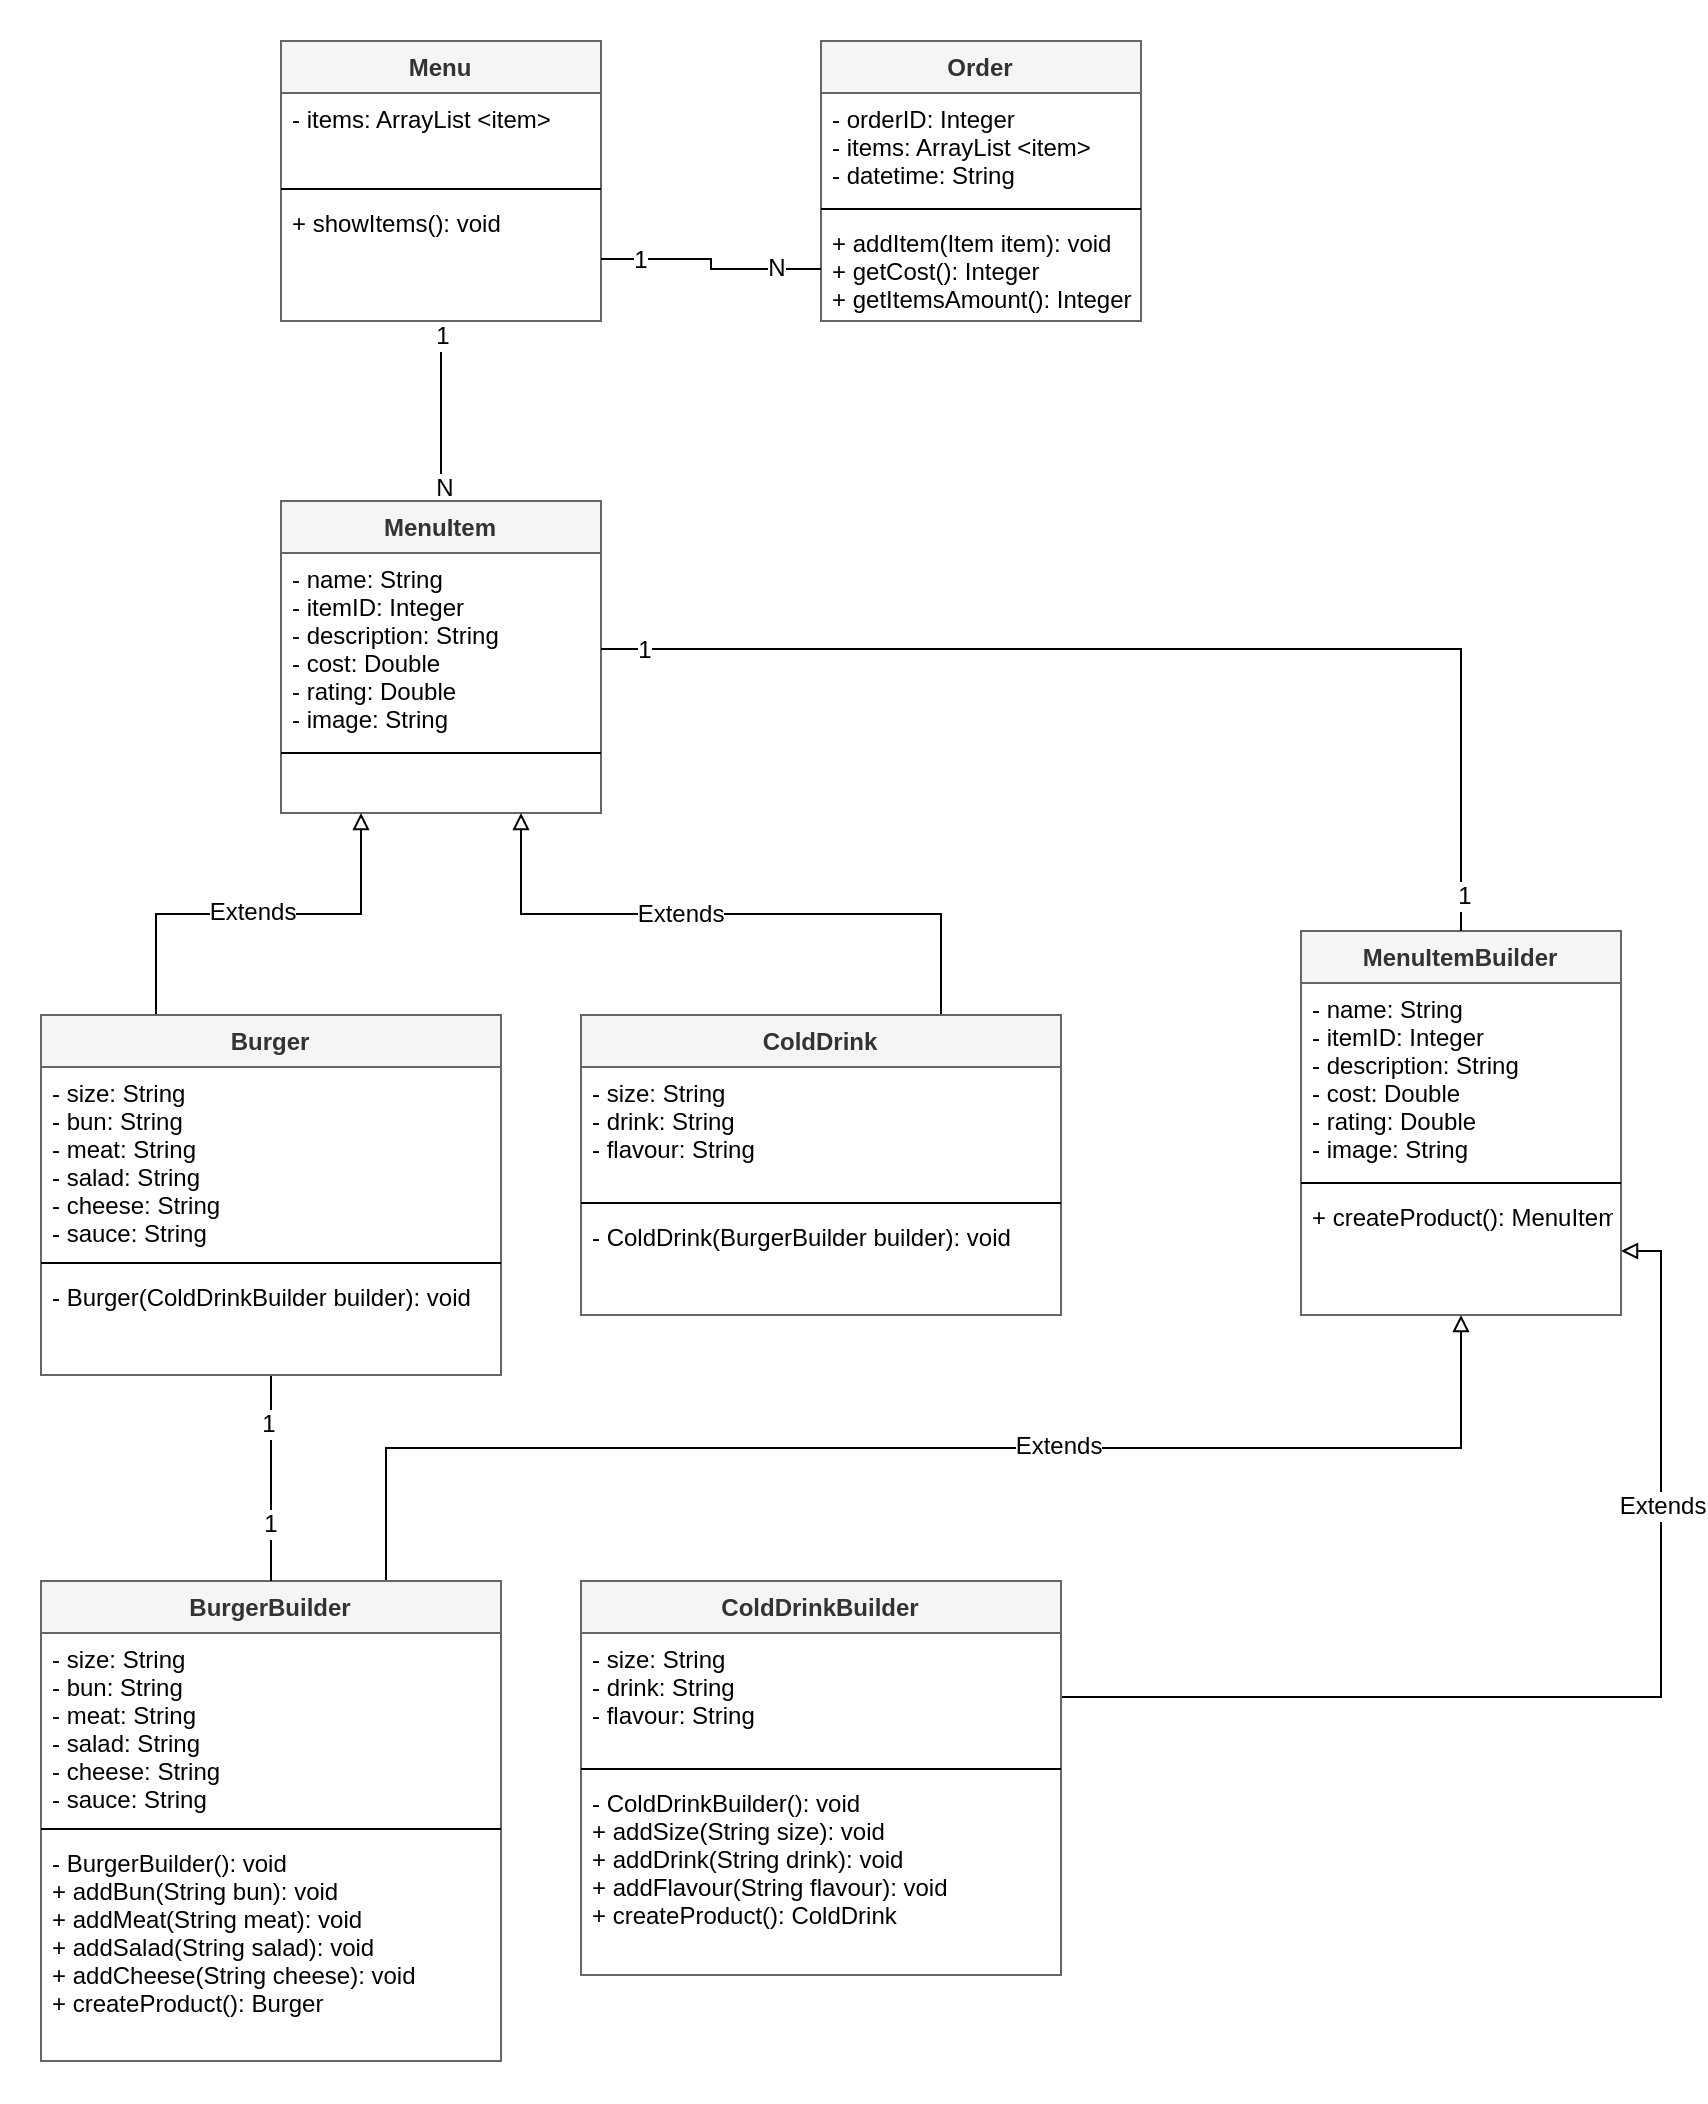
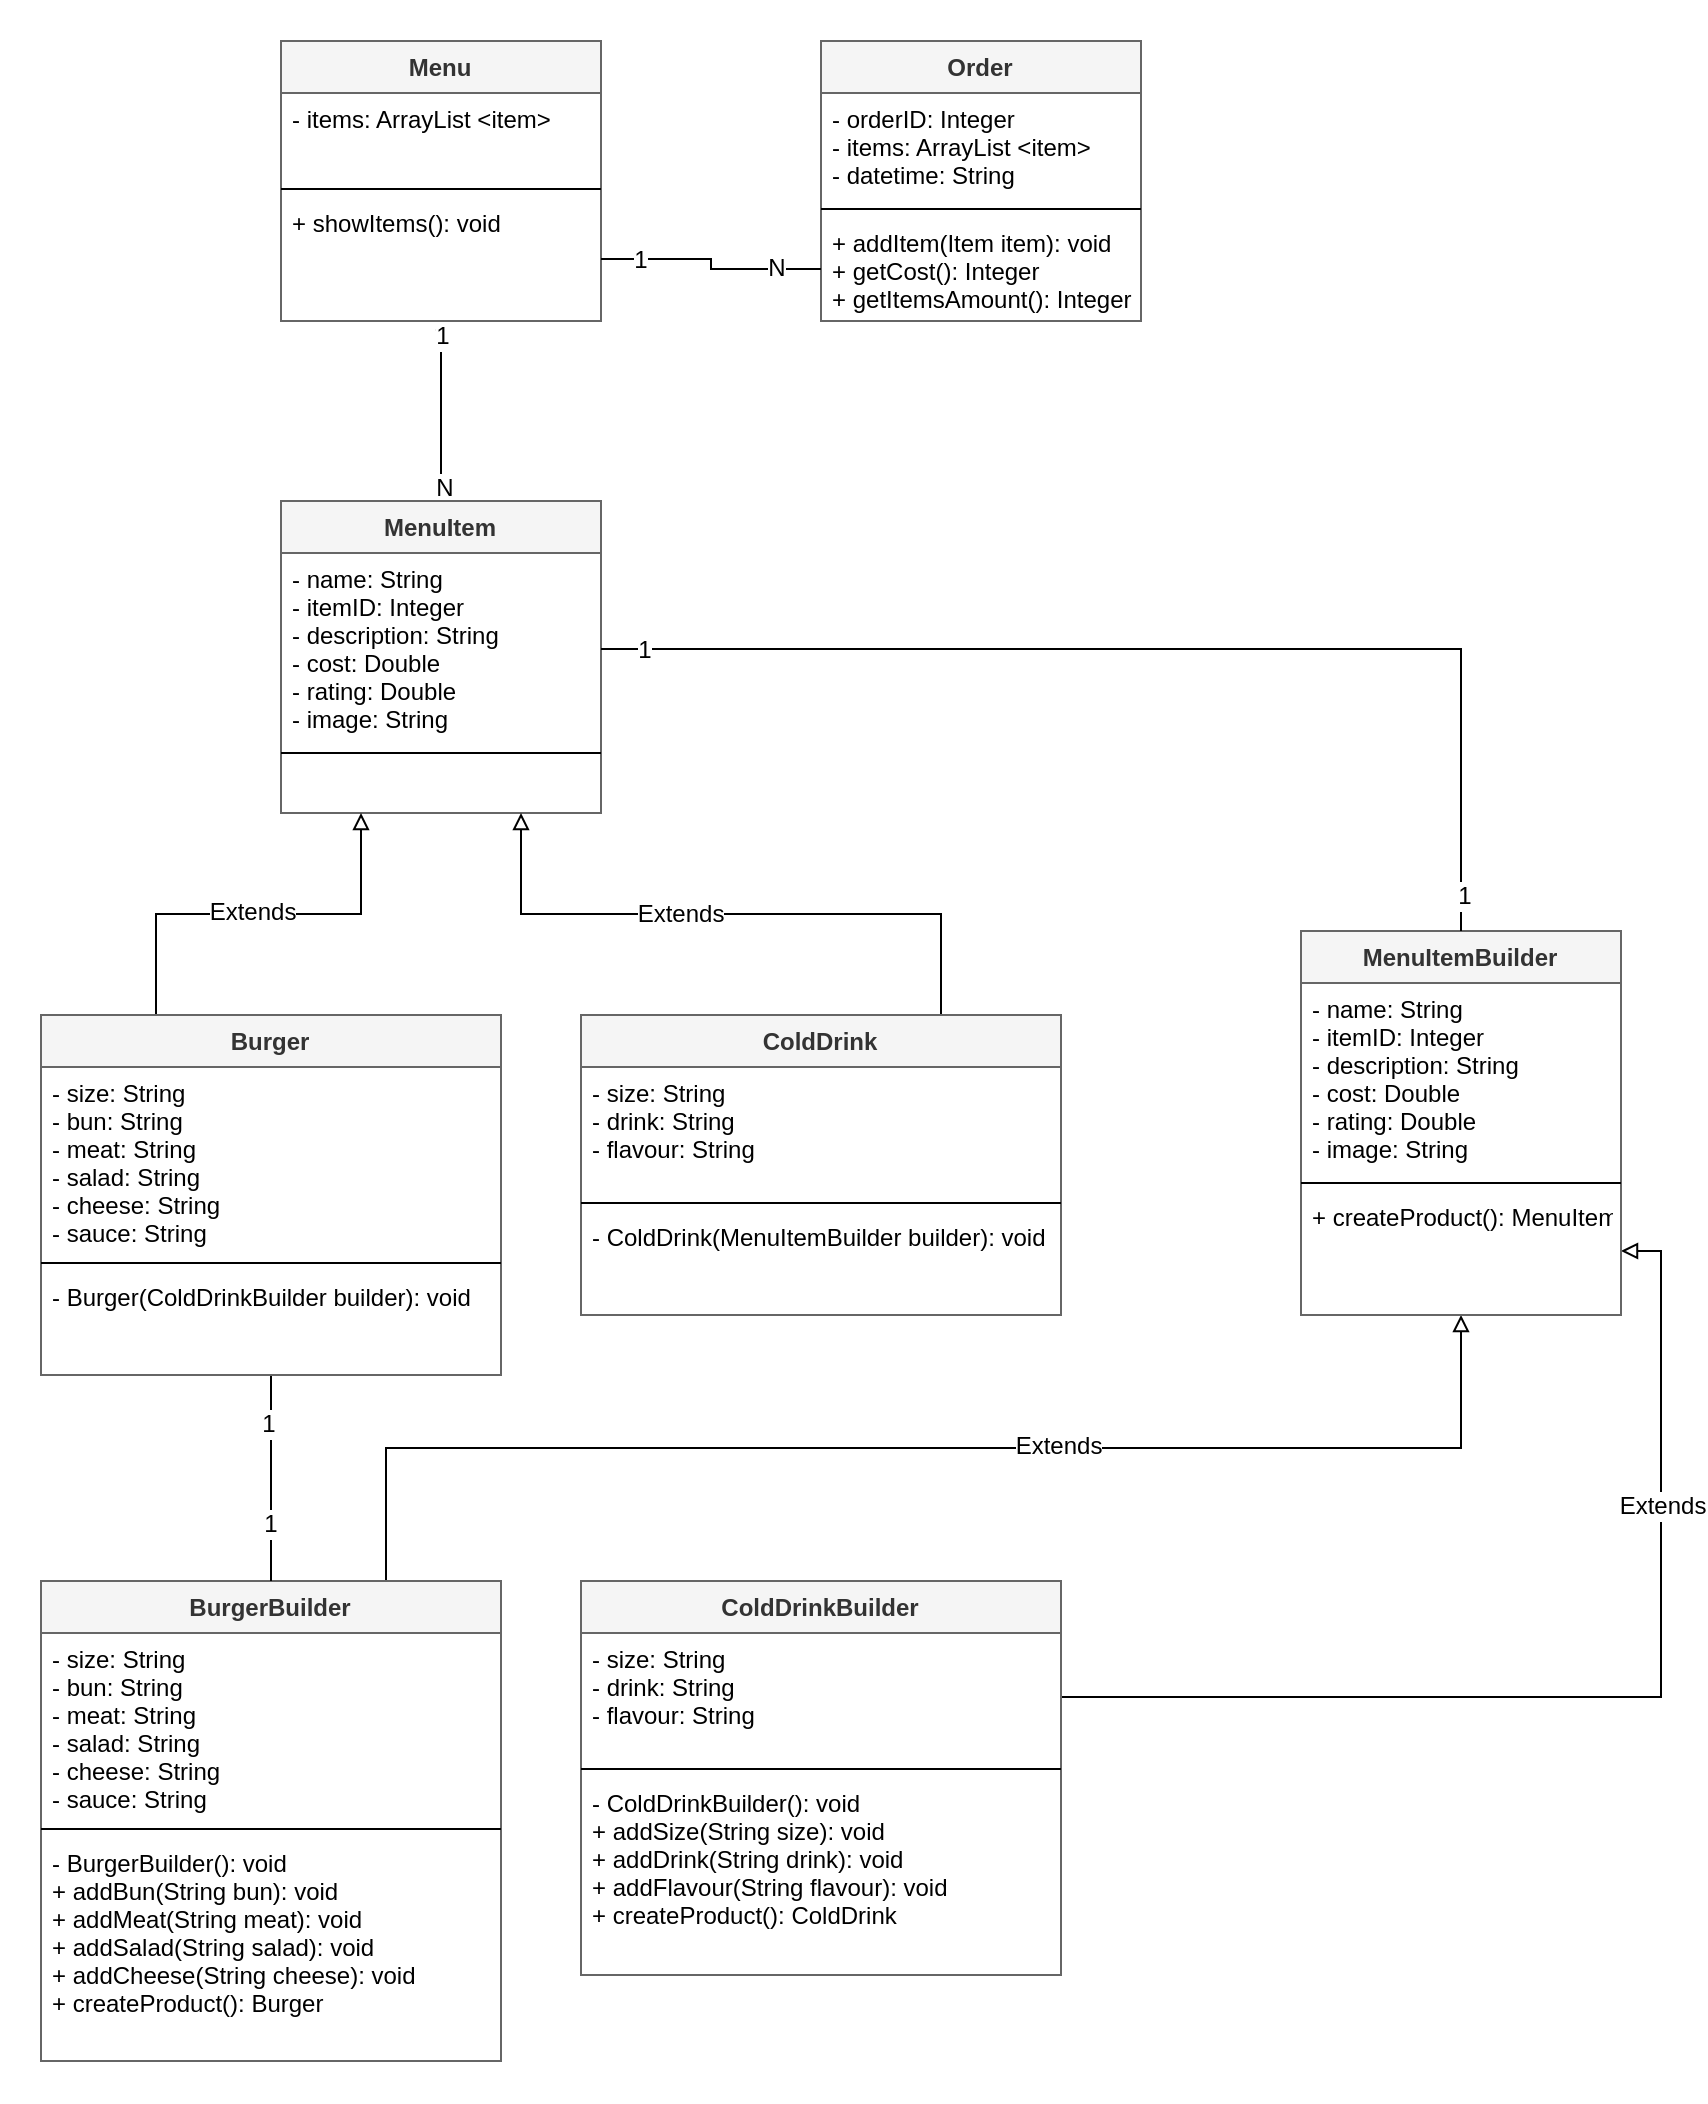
(826, 1238) -> (840, 1238)
